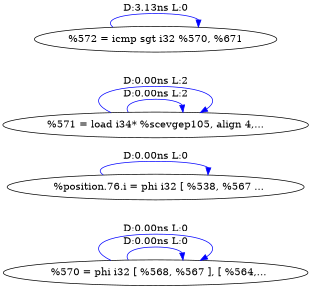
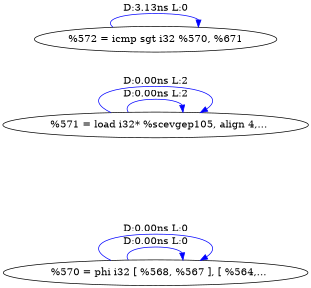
(156, 125) -> (156, 125)
(156, 187) -> none
